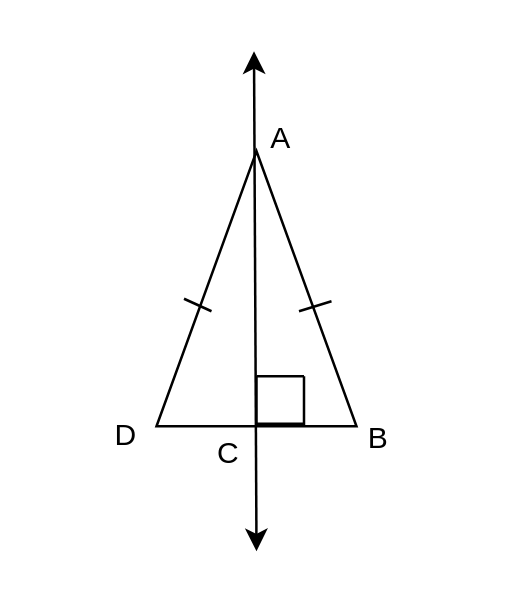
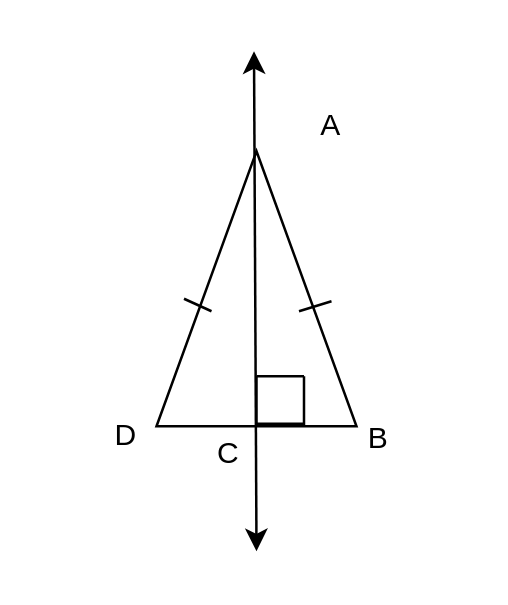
(280, 139) -> (330, 126)
